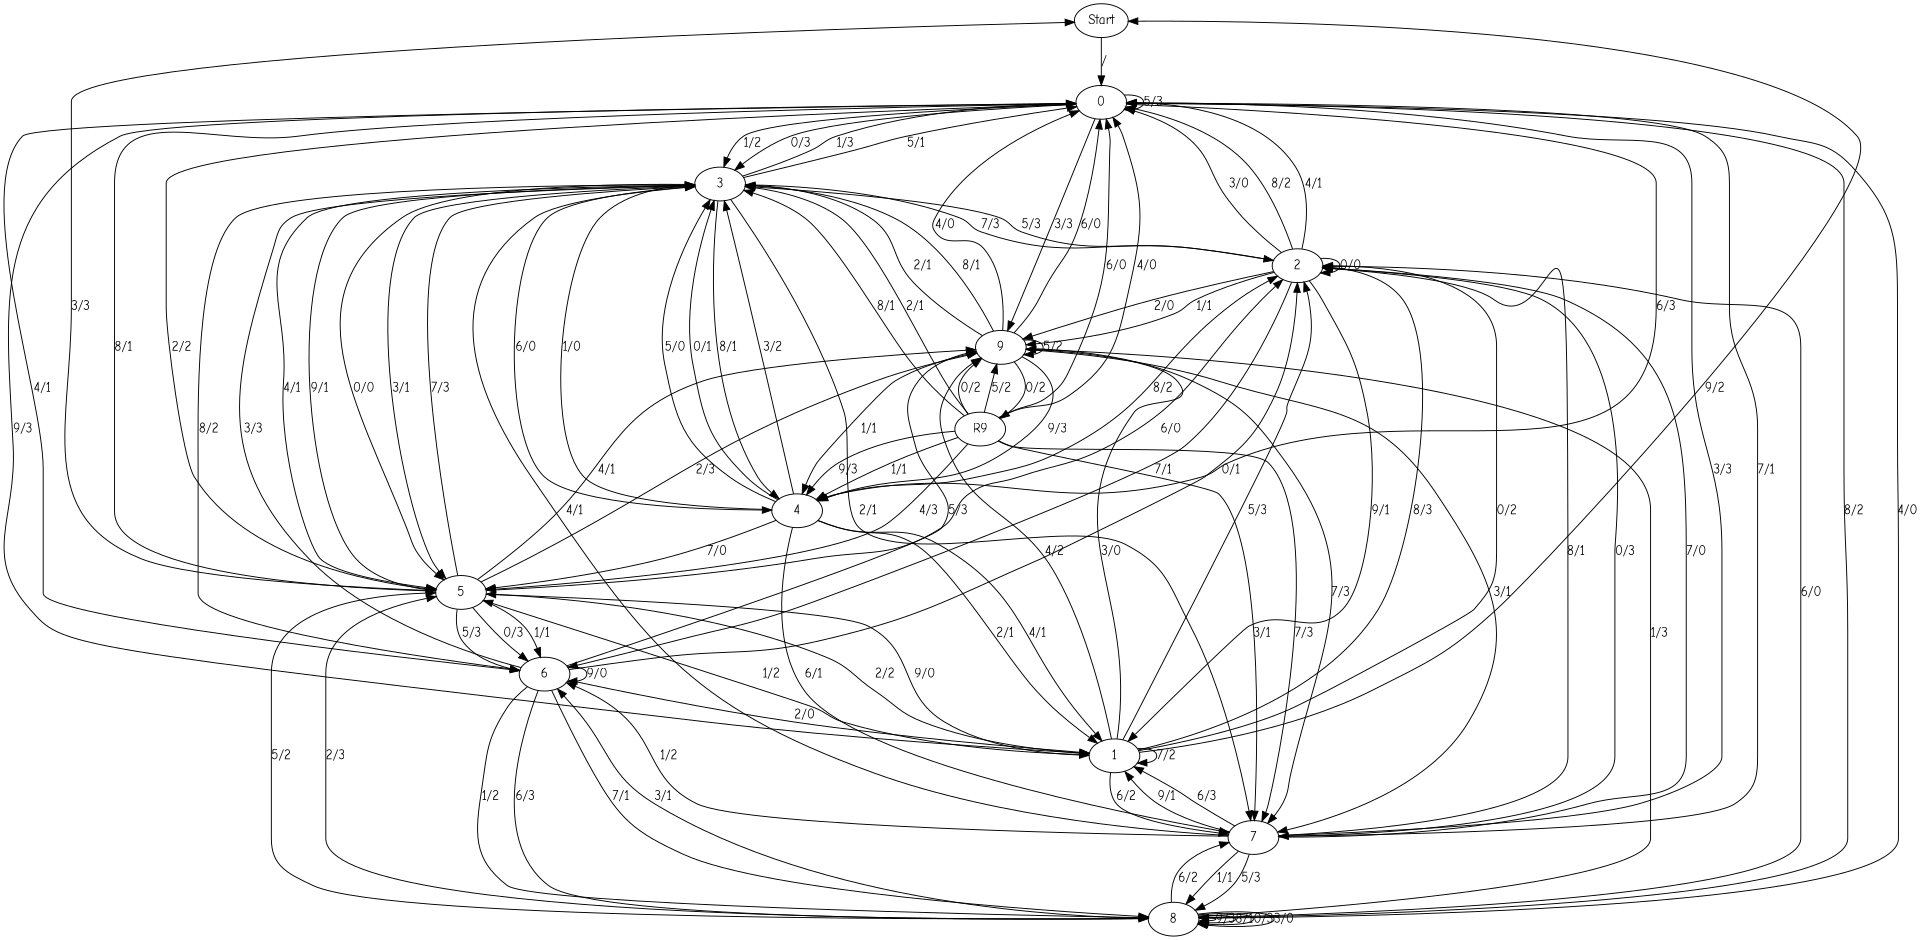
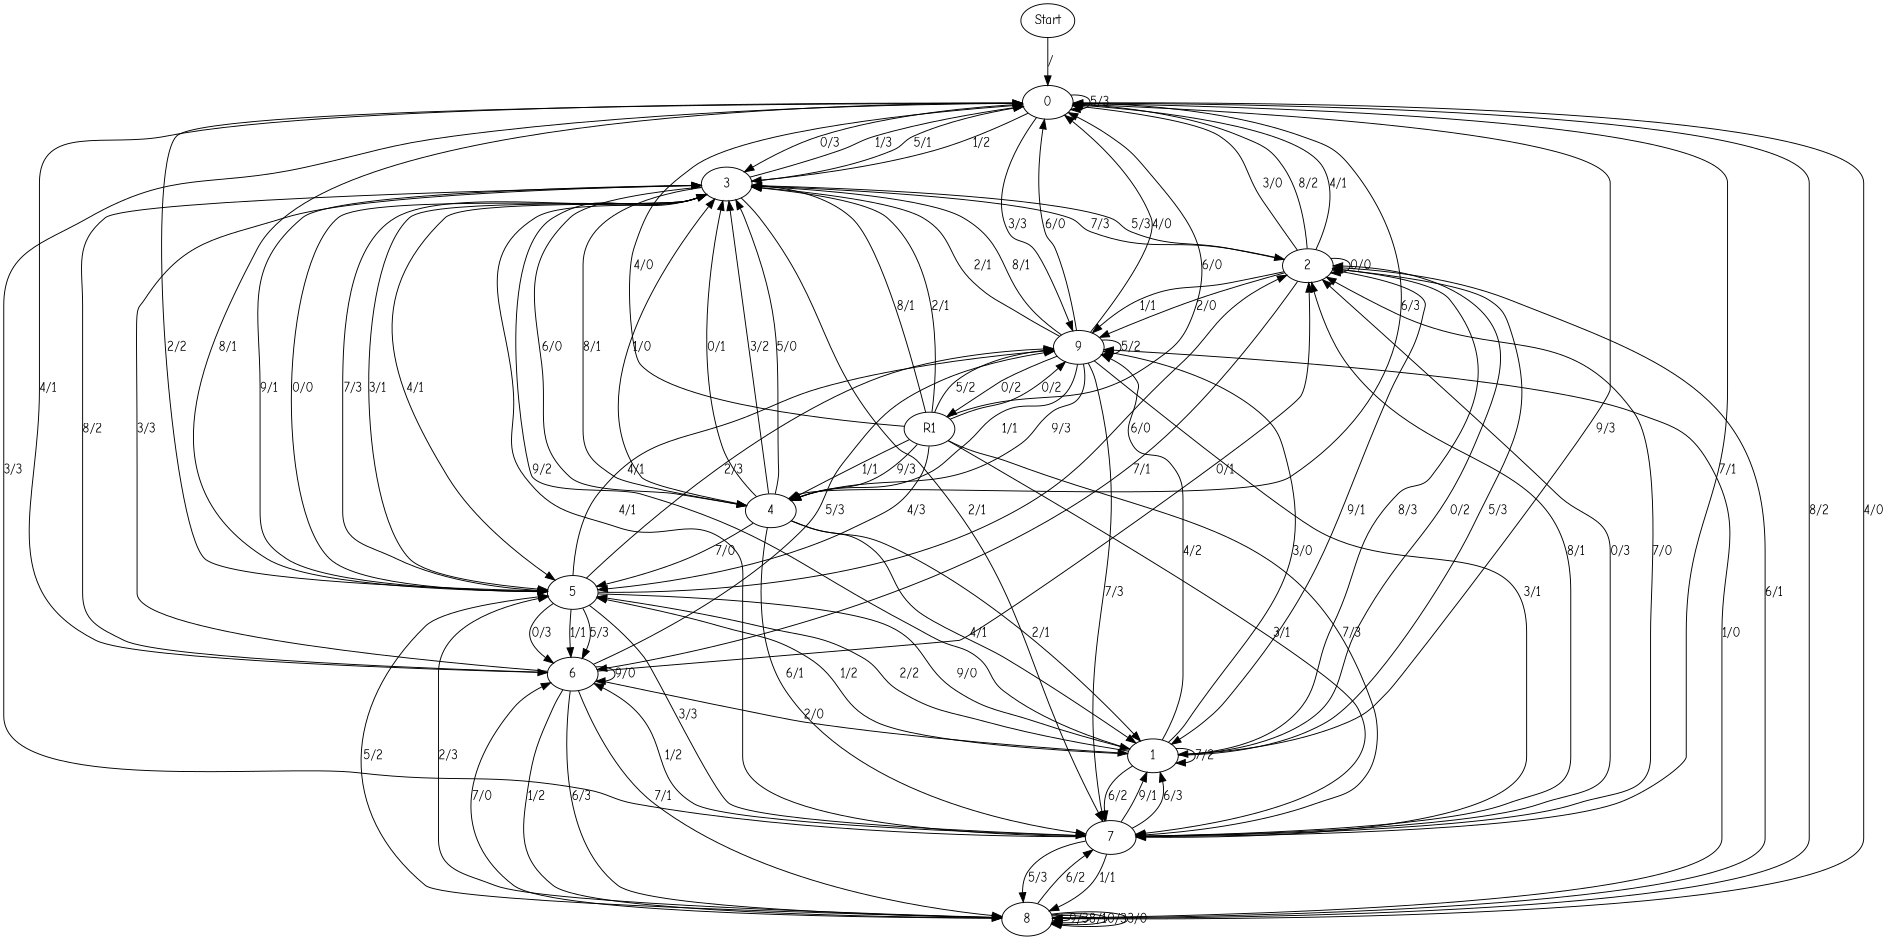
(173, 73) -> (736, 806)
(1808, 250) -> (654, 498)
(980, 429) -> (929, 429)
(1082, 440) -> none
(1811, 592) -> (1774, 592)
(1659, 633) -> (1731, 633)
(663, 797) -> (483, 797)
